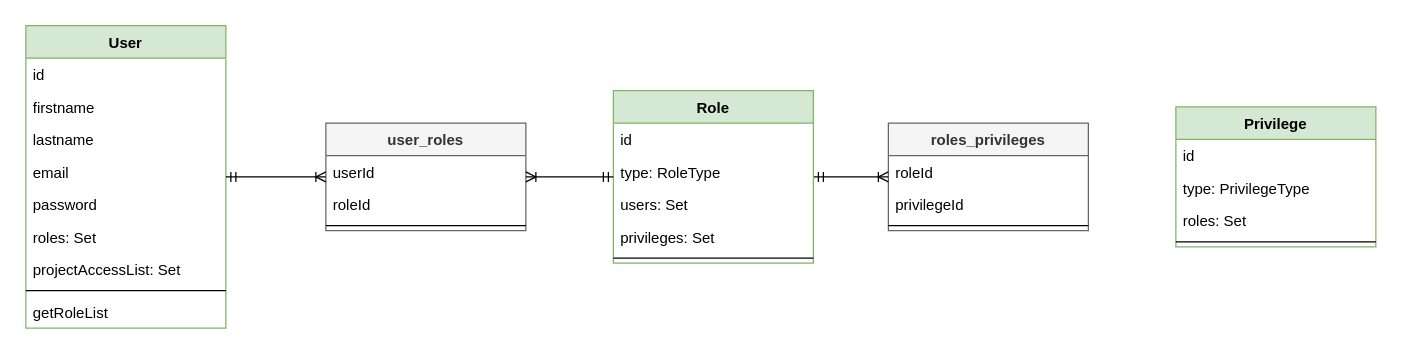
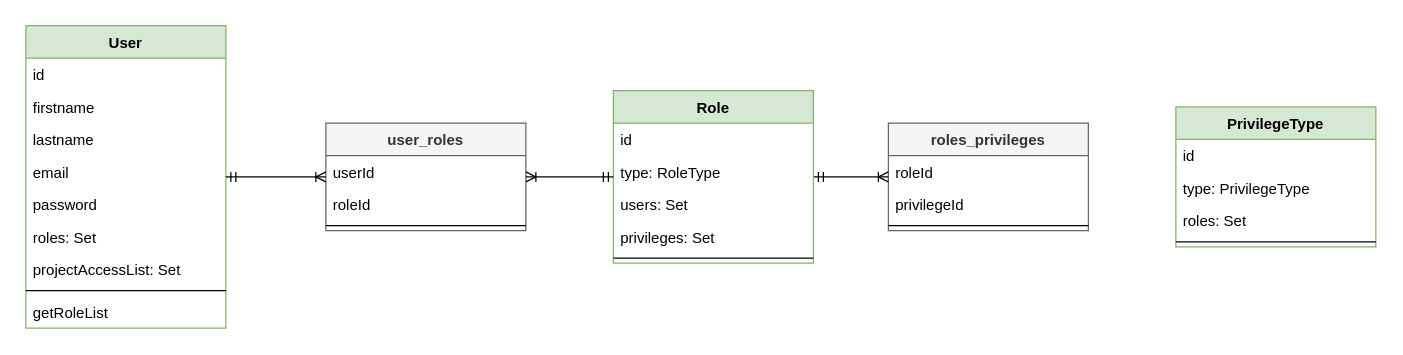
(1275, 124) -> (1275, 124)
